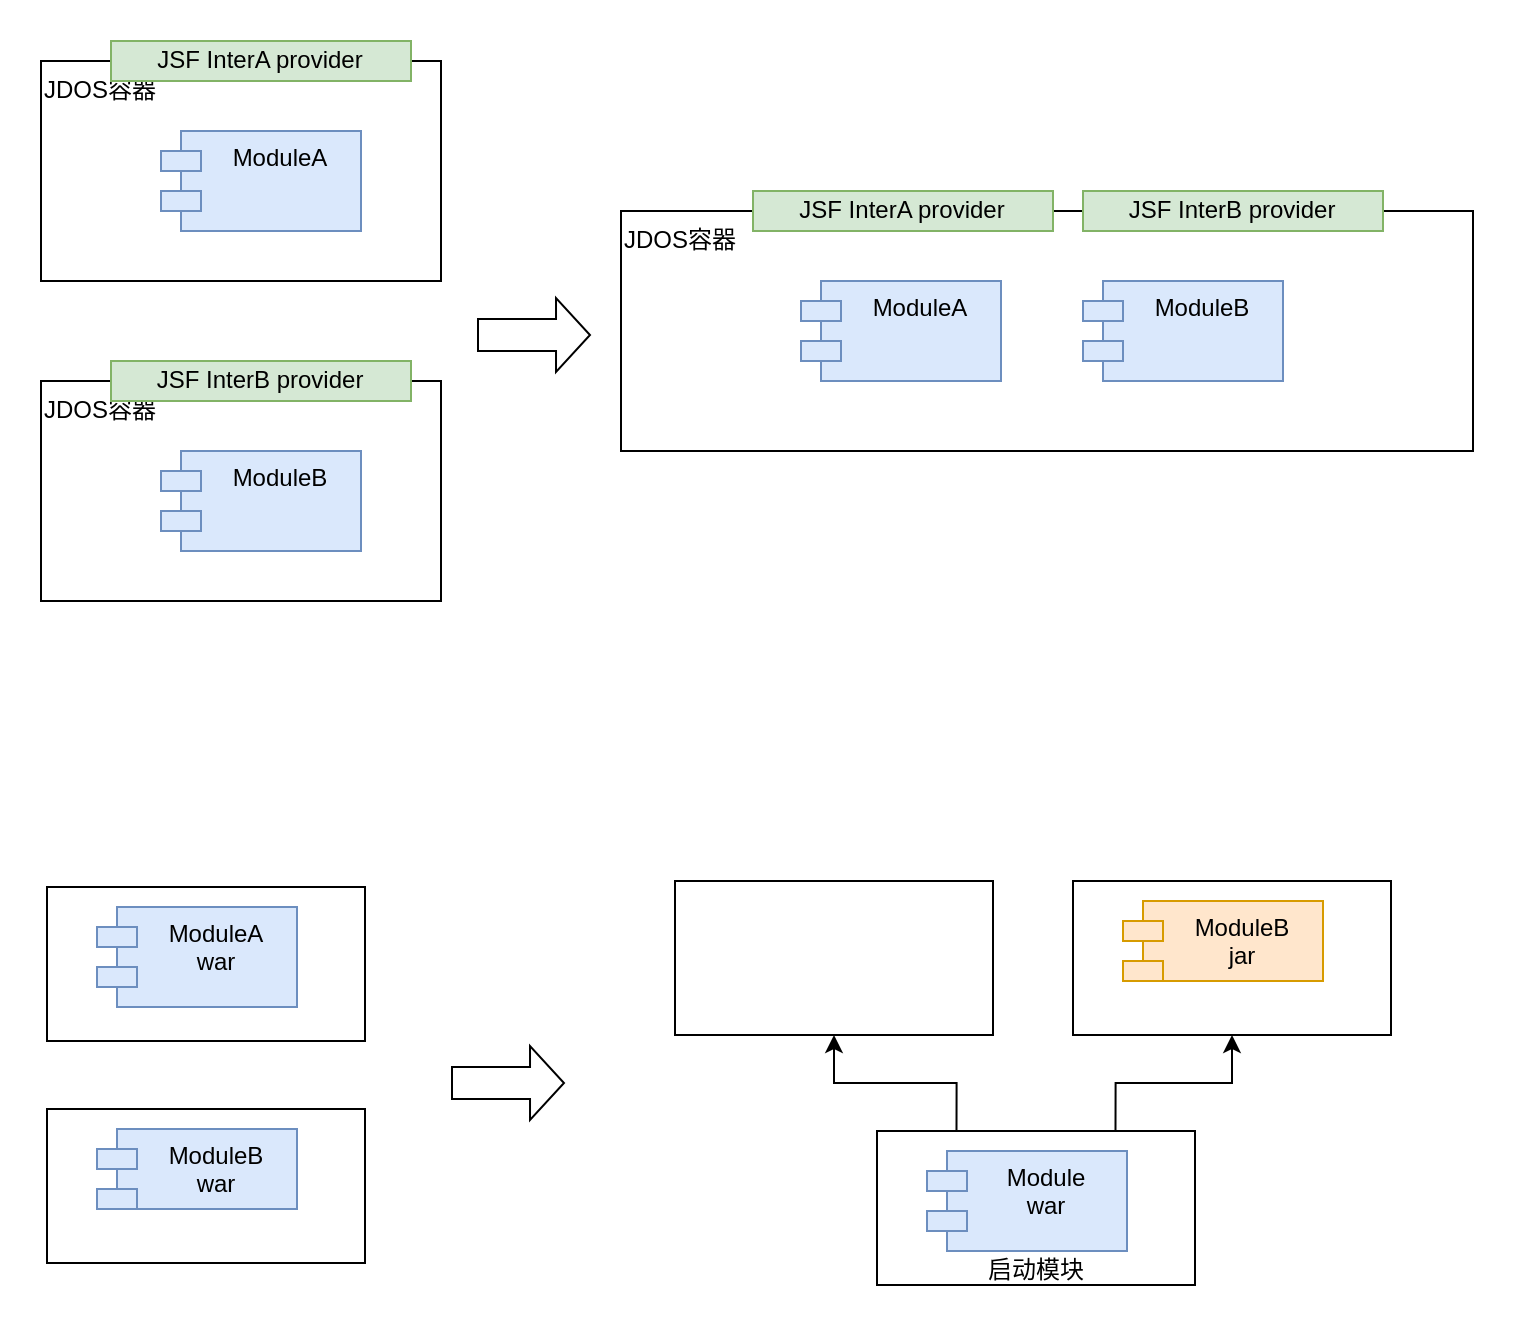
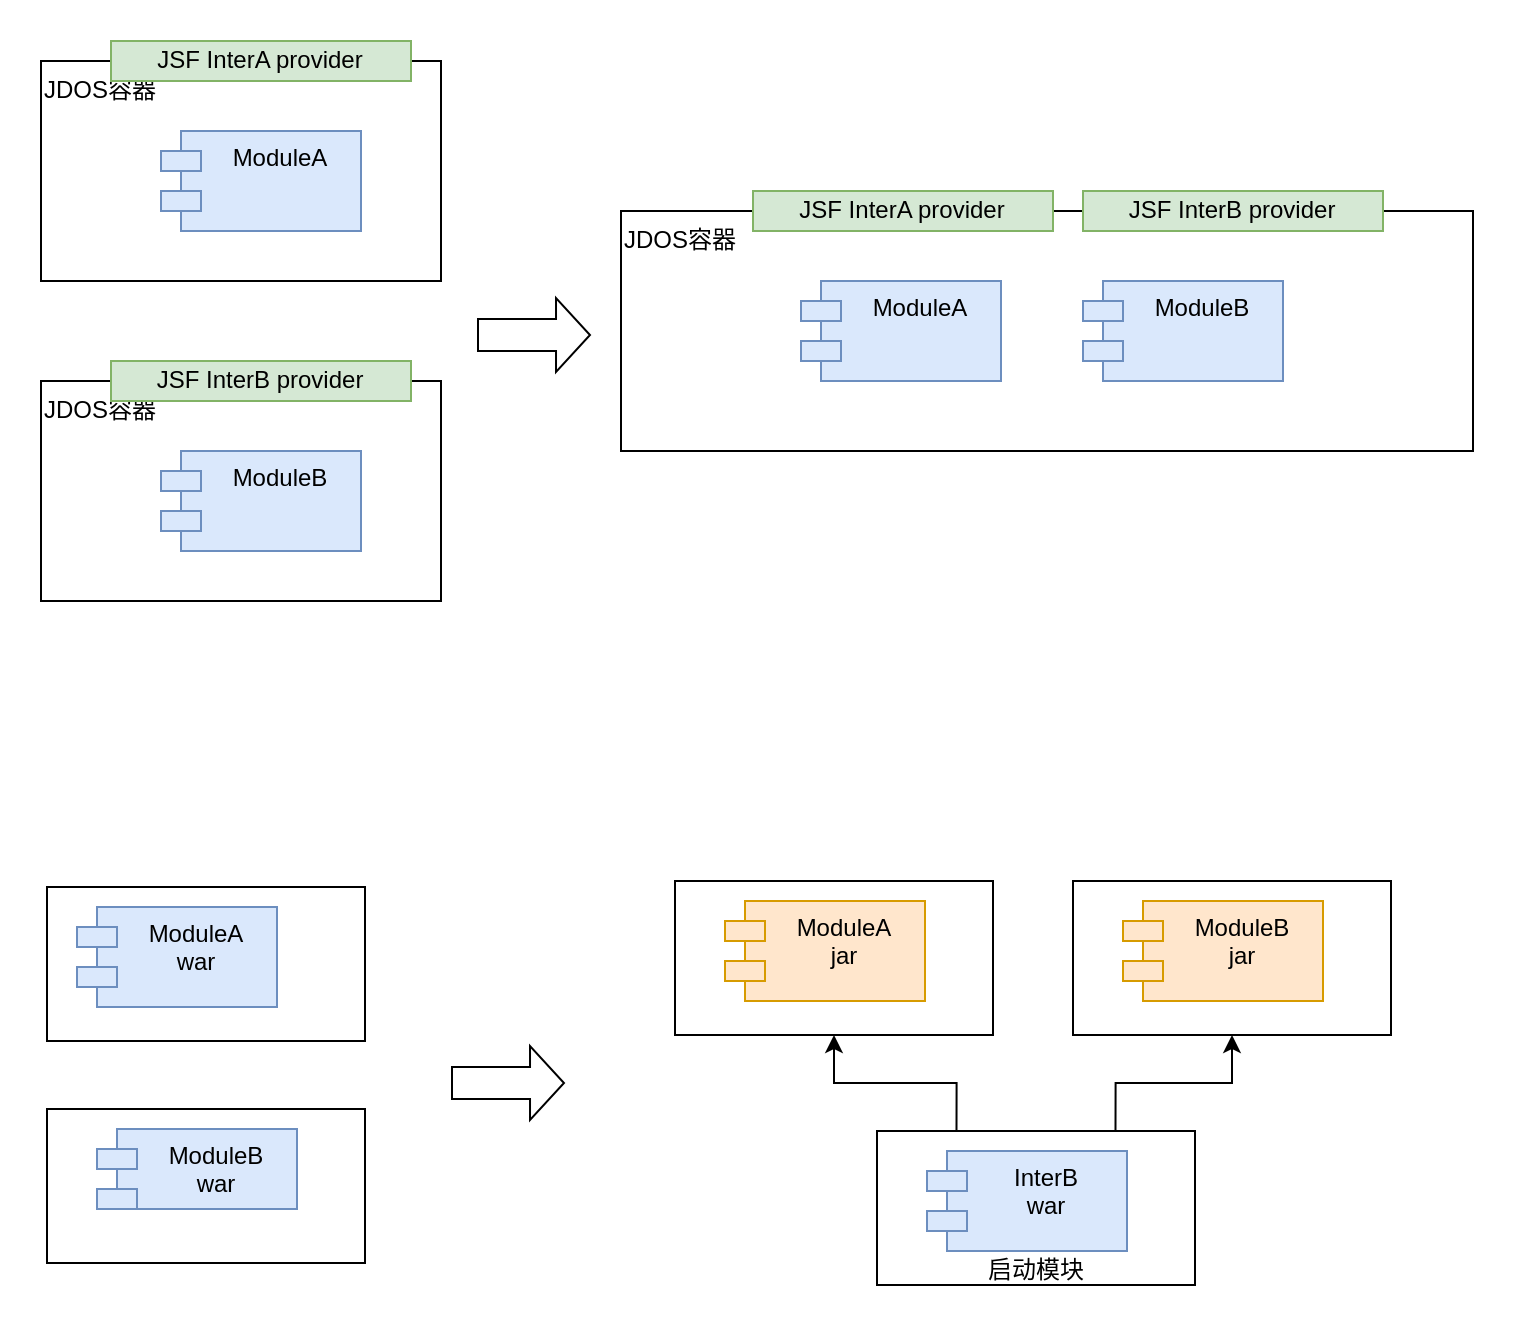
(1223, 941) -> (1223, 951)
none -> (825, 951)
(197, 957) -> (177, 957)
(1046, 1178) -> (1046, 1178)
